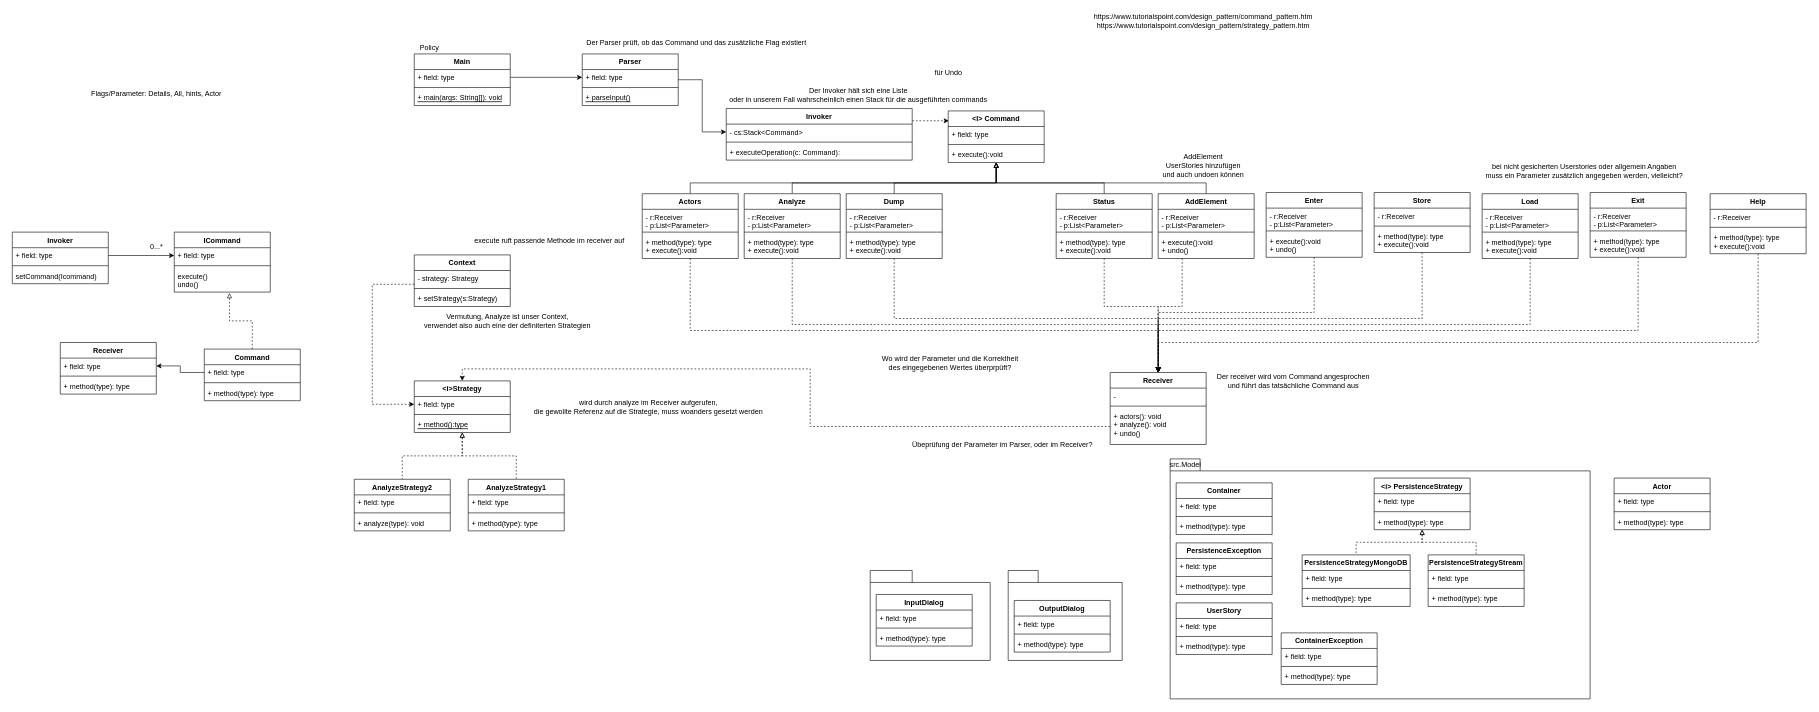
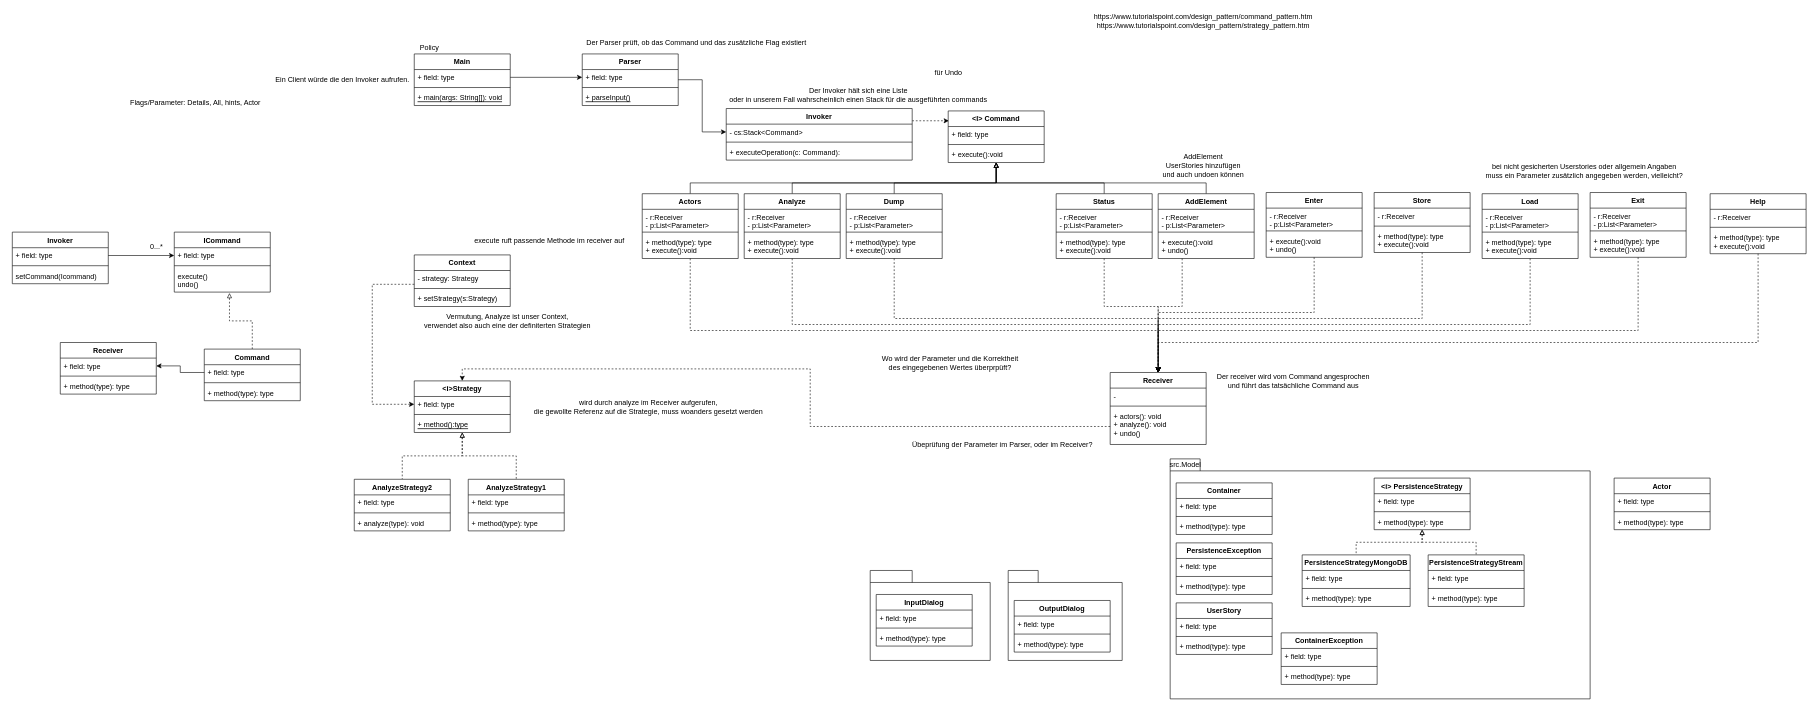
none -> (342, 80)
(156, 93) -> (195, 102)
